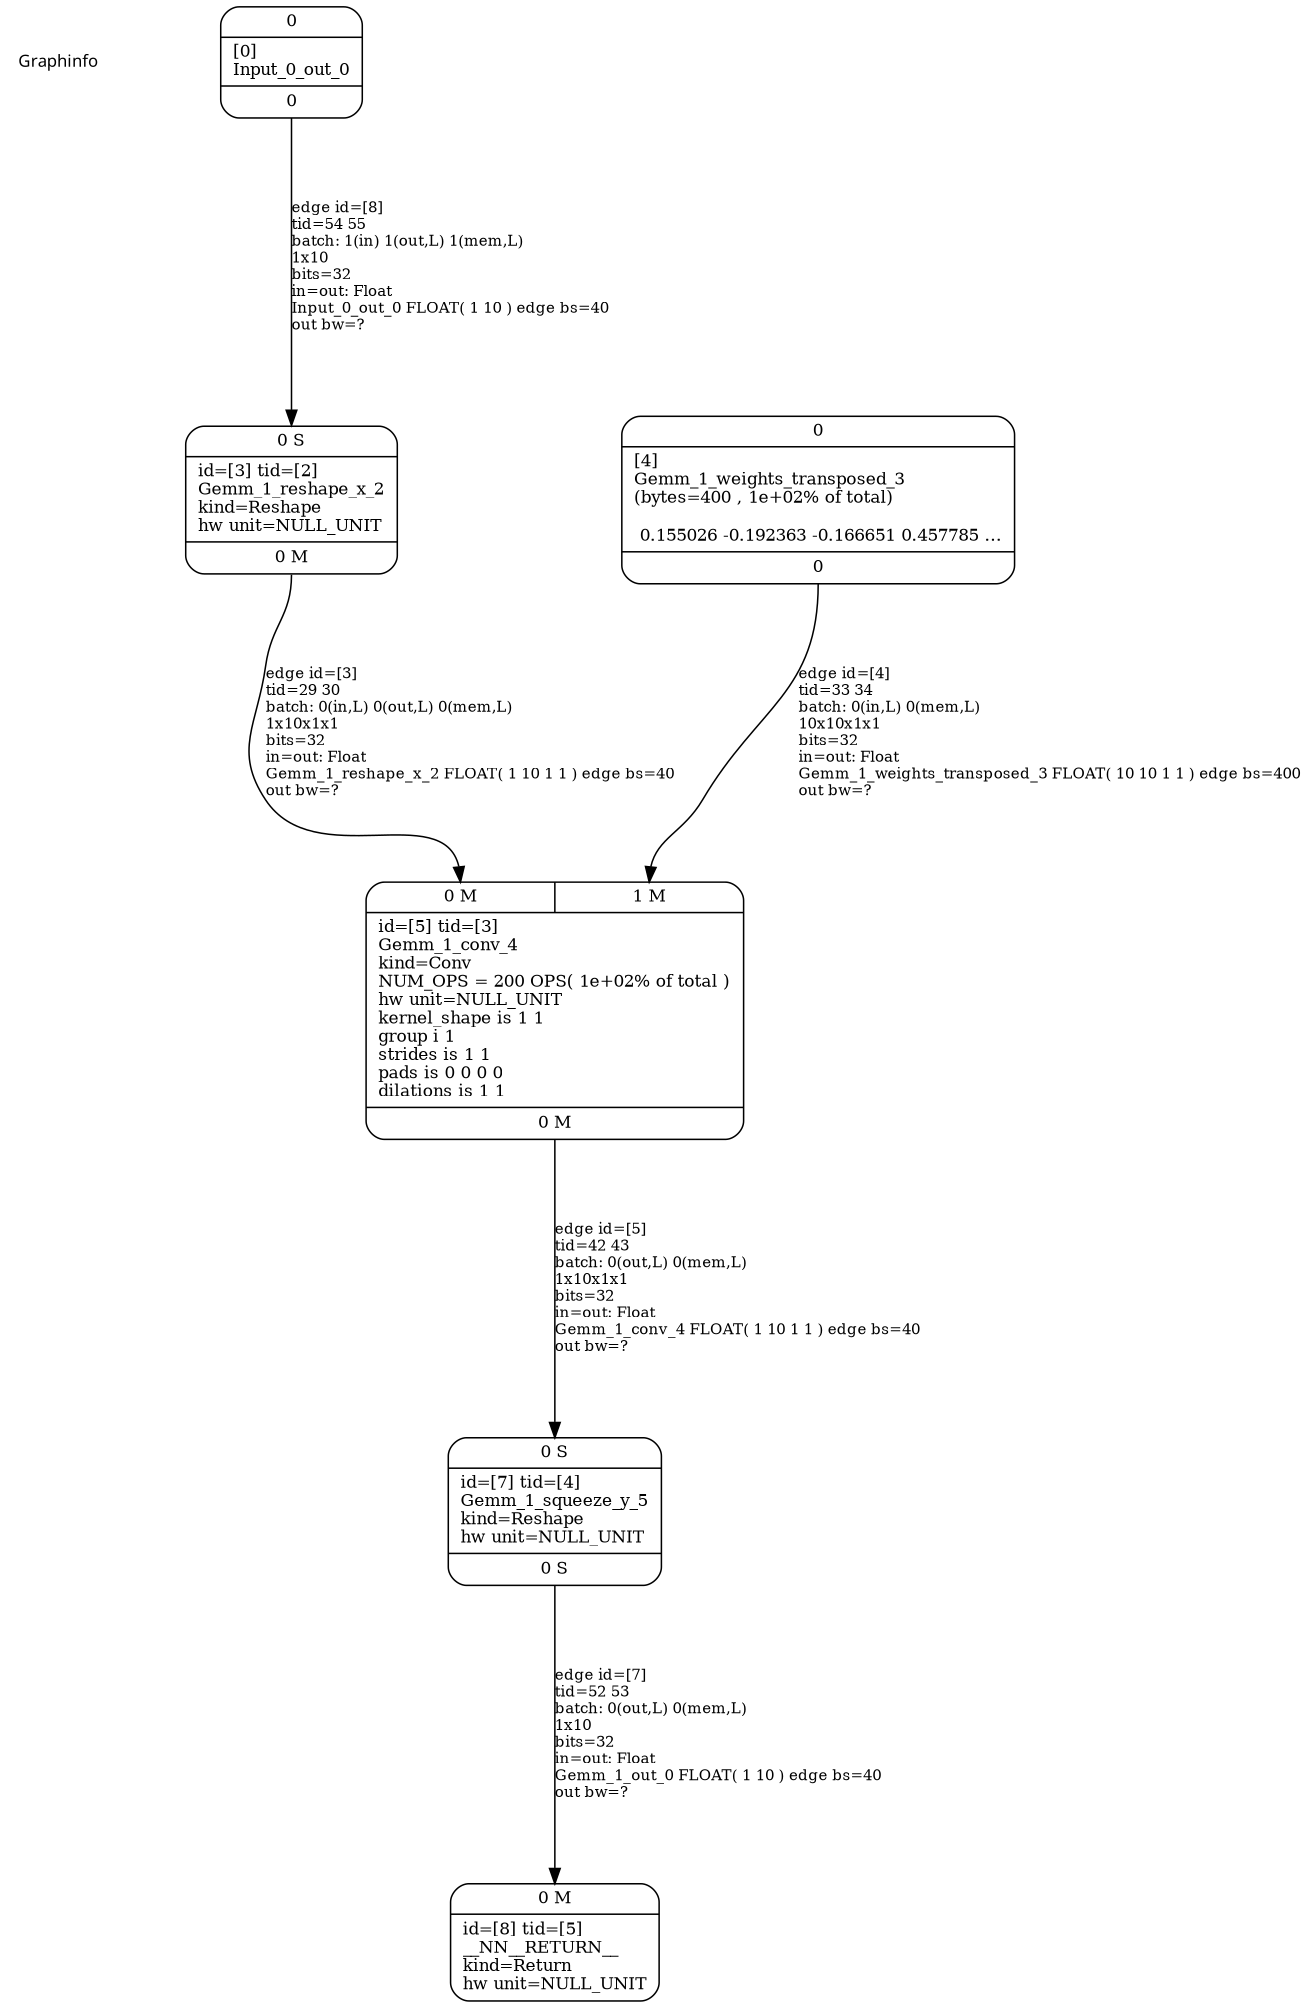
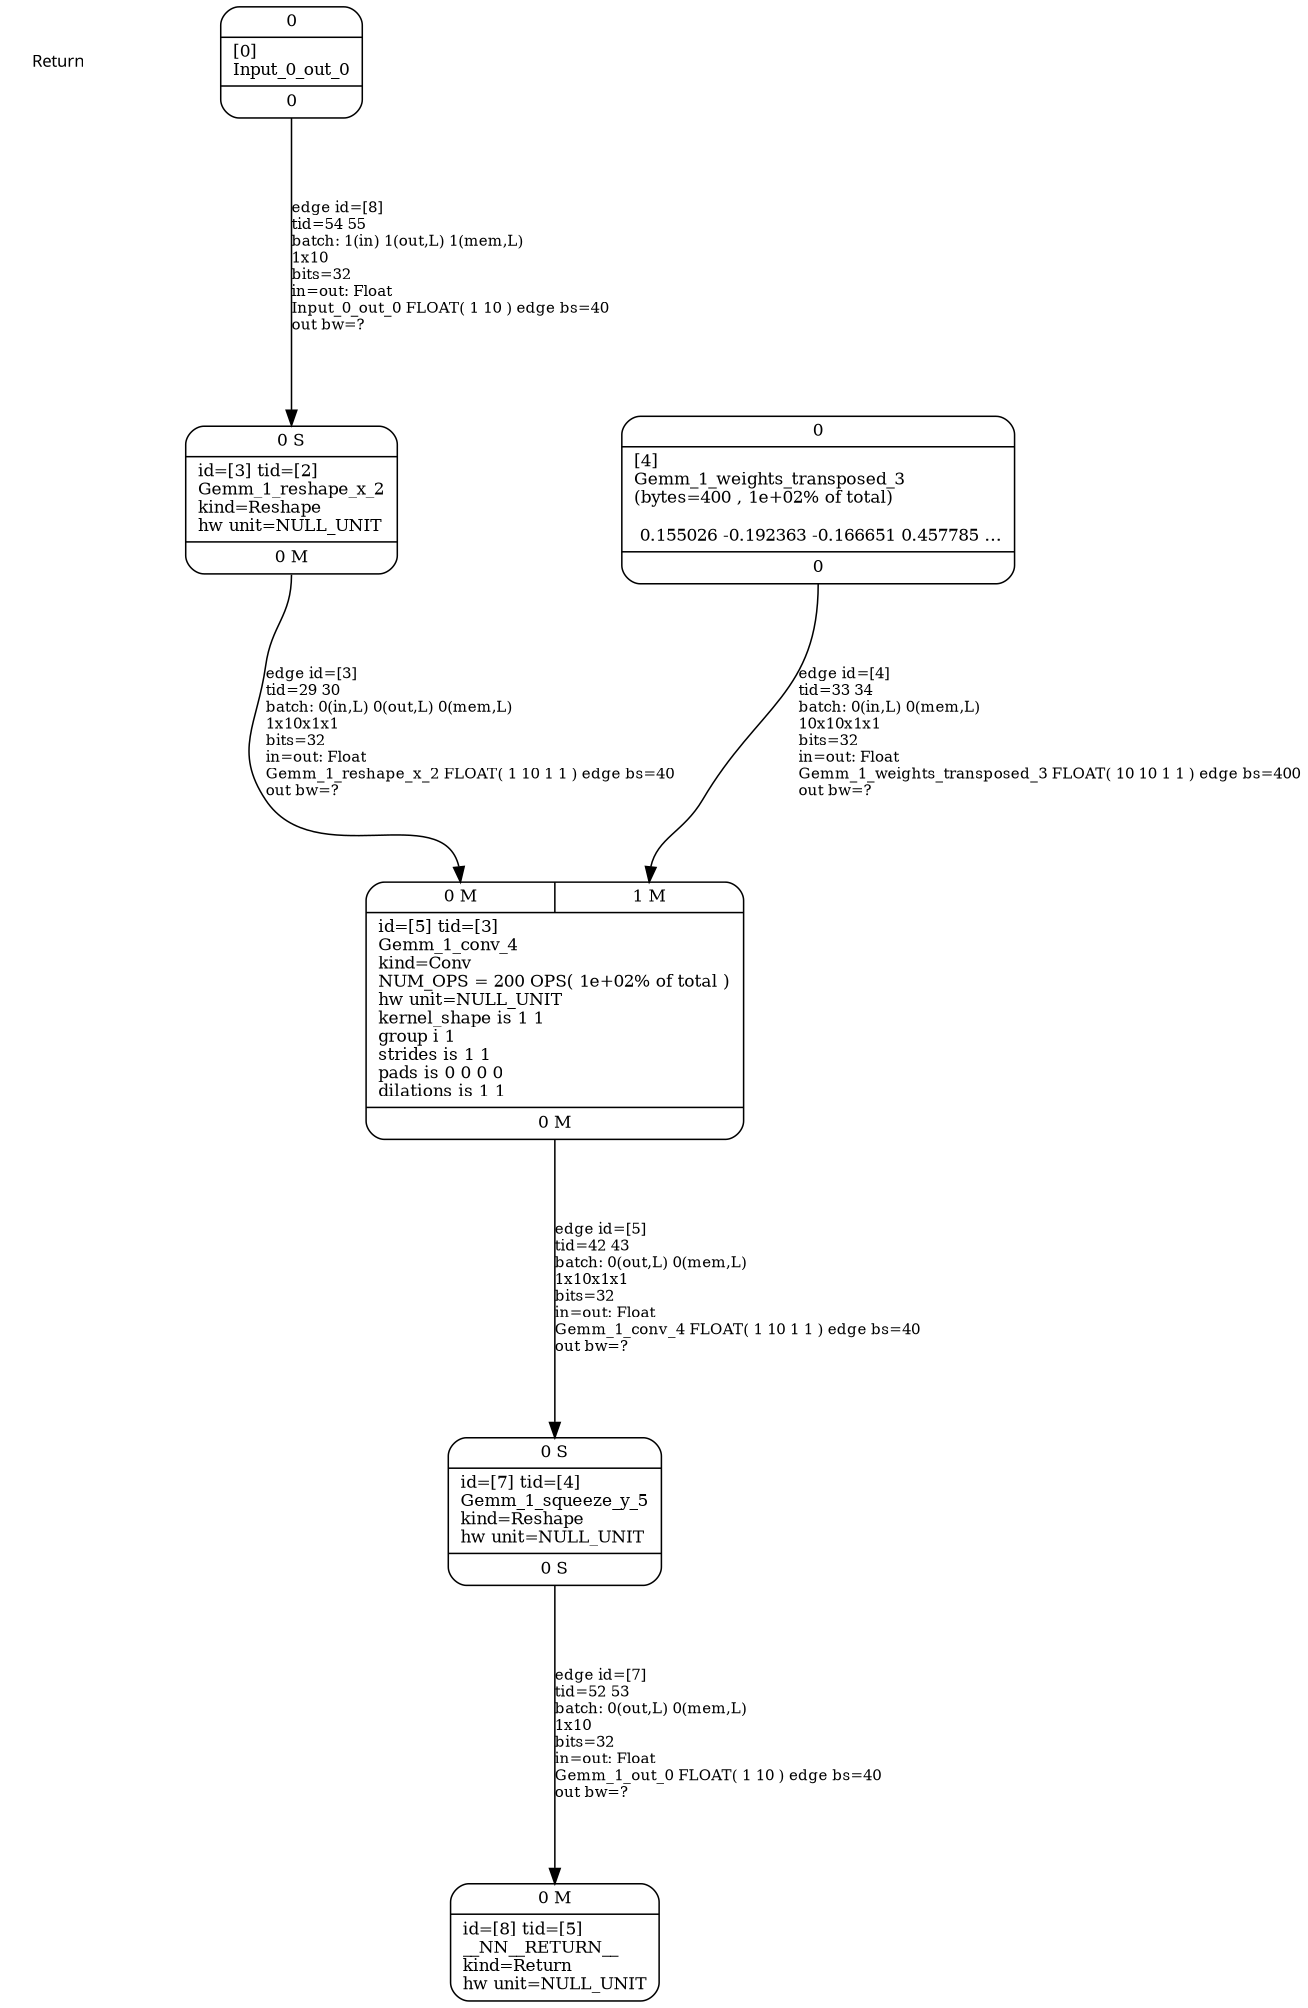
(59, 62) -> (59, 62)
